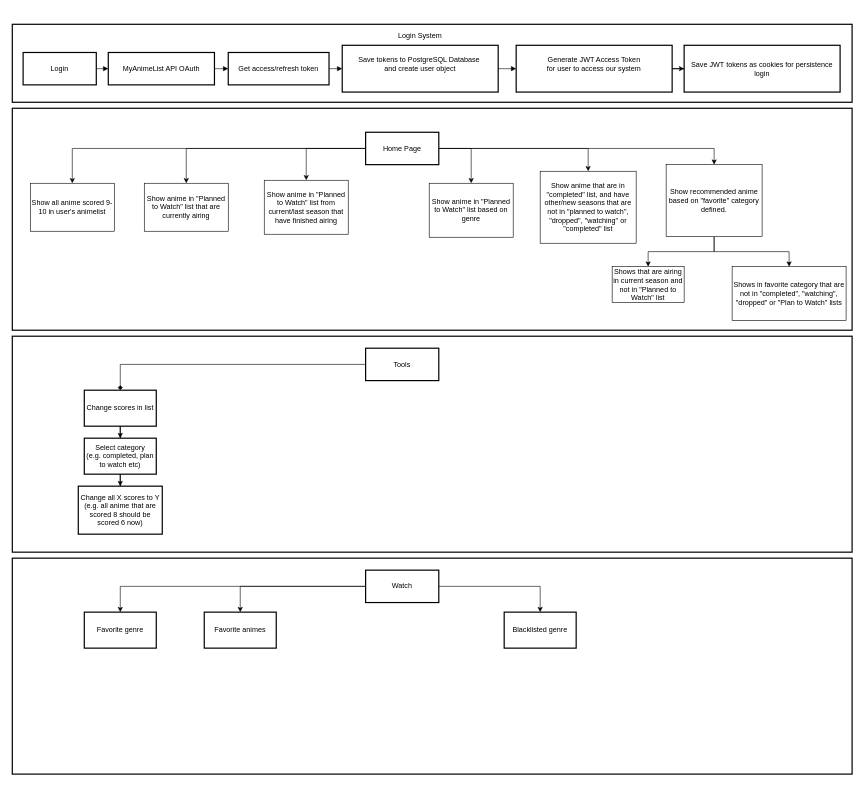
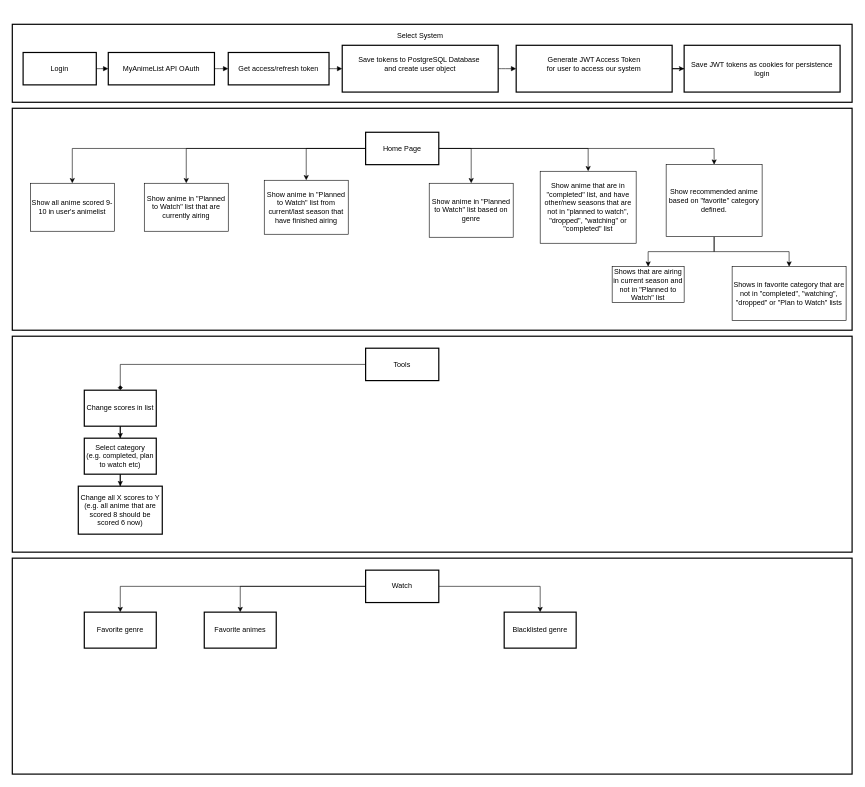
(420, 36) -> (420, 36)
